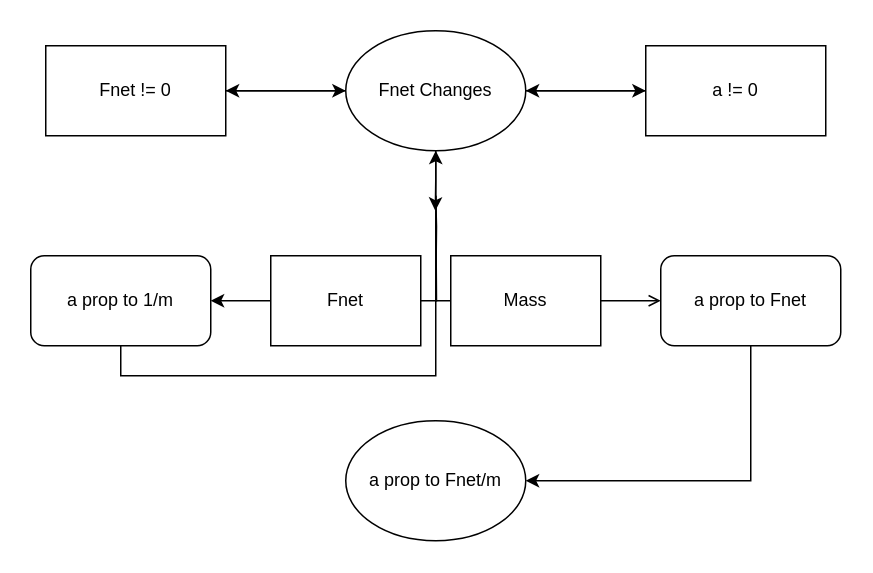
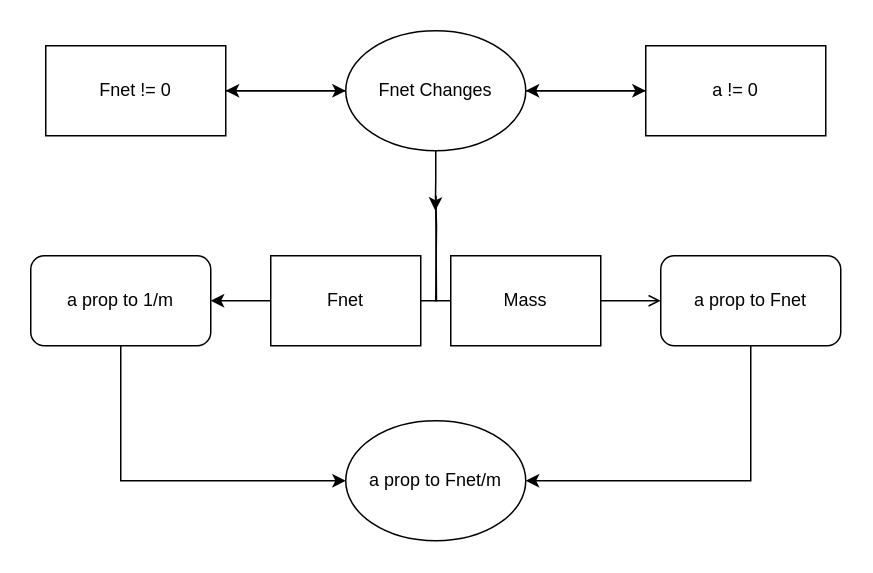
(313, 376) -> (174, 481)
